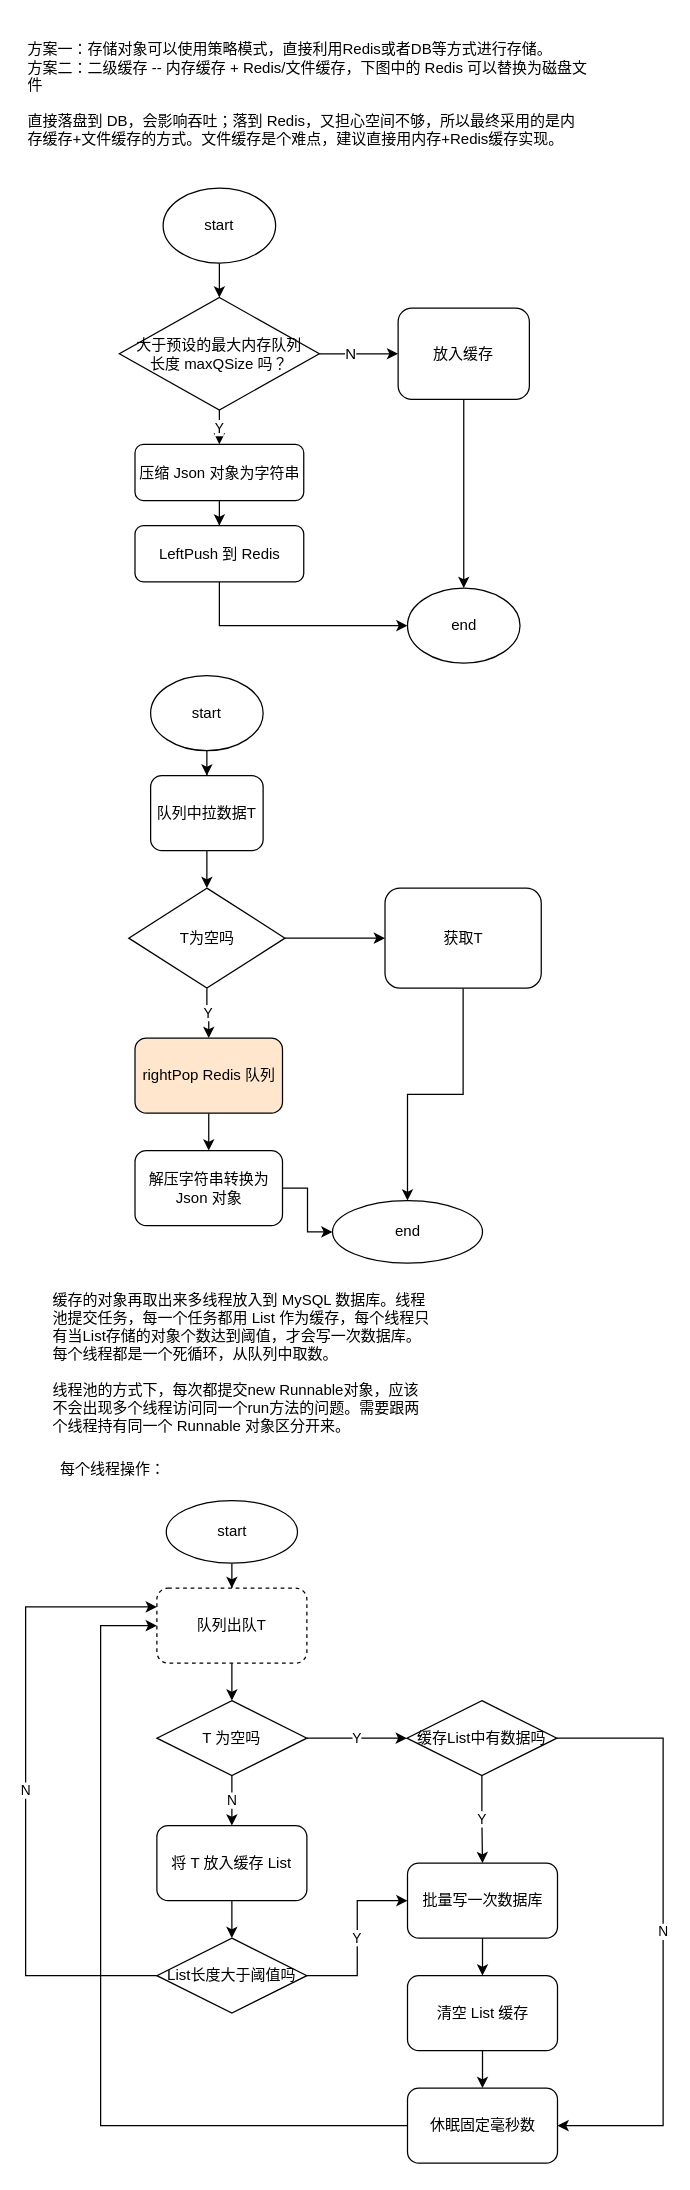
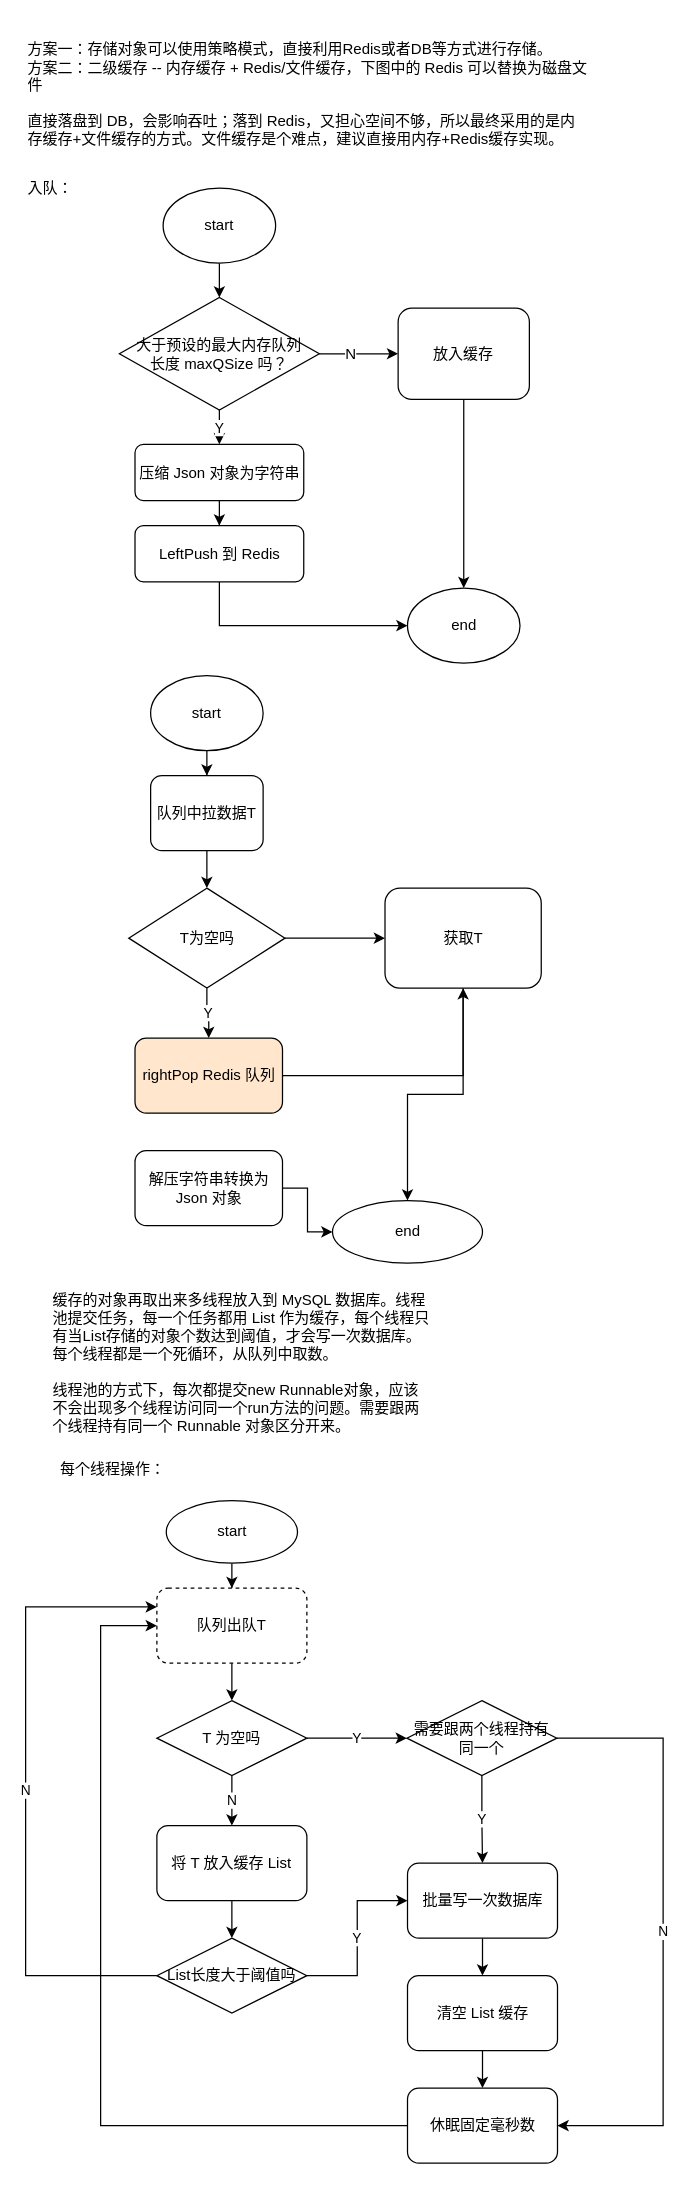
none -> (51, 188)
(209, 1136) -> (372, 1076)
(482, 1738) -> (482, 1738)
